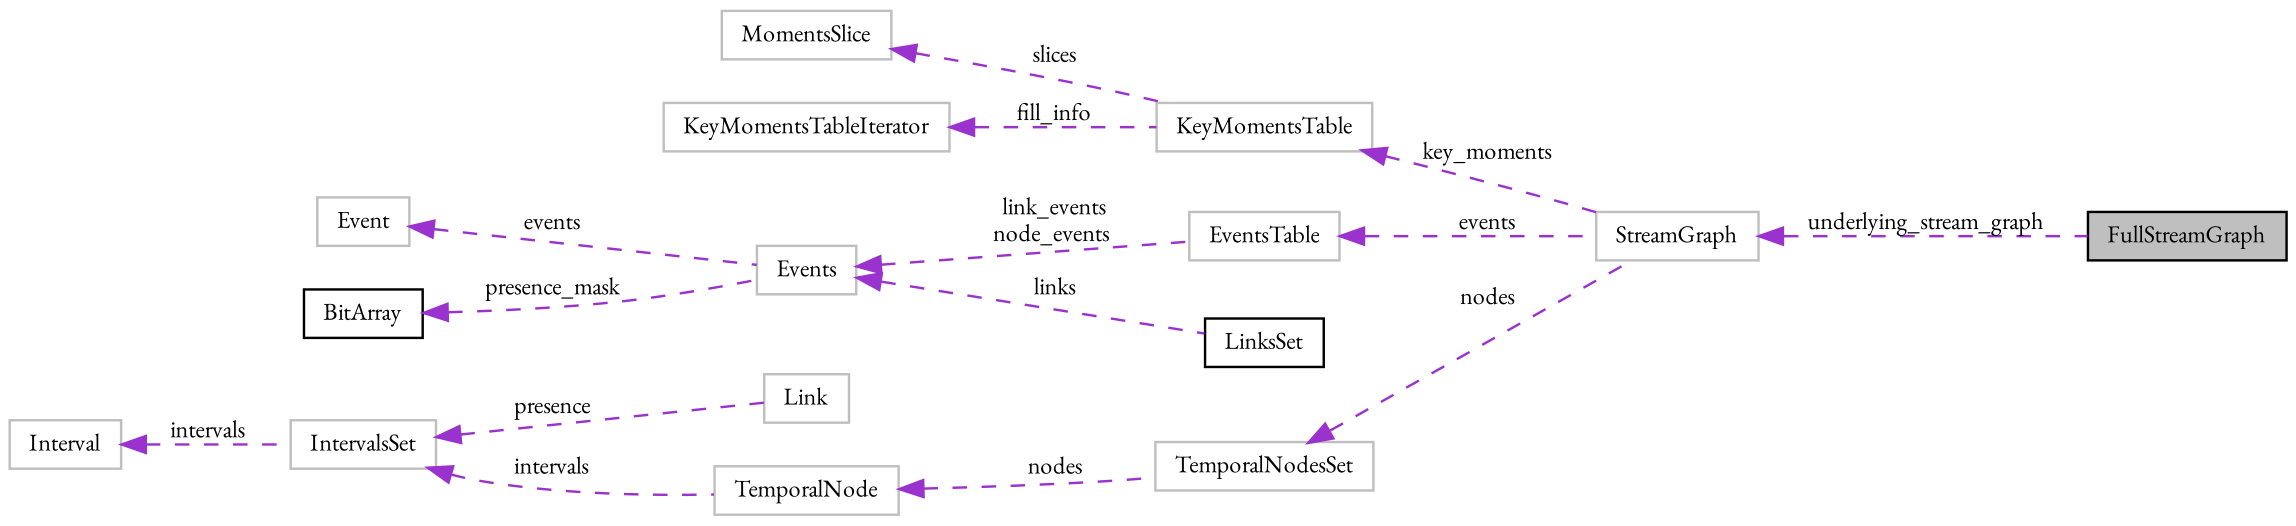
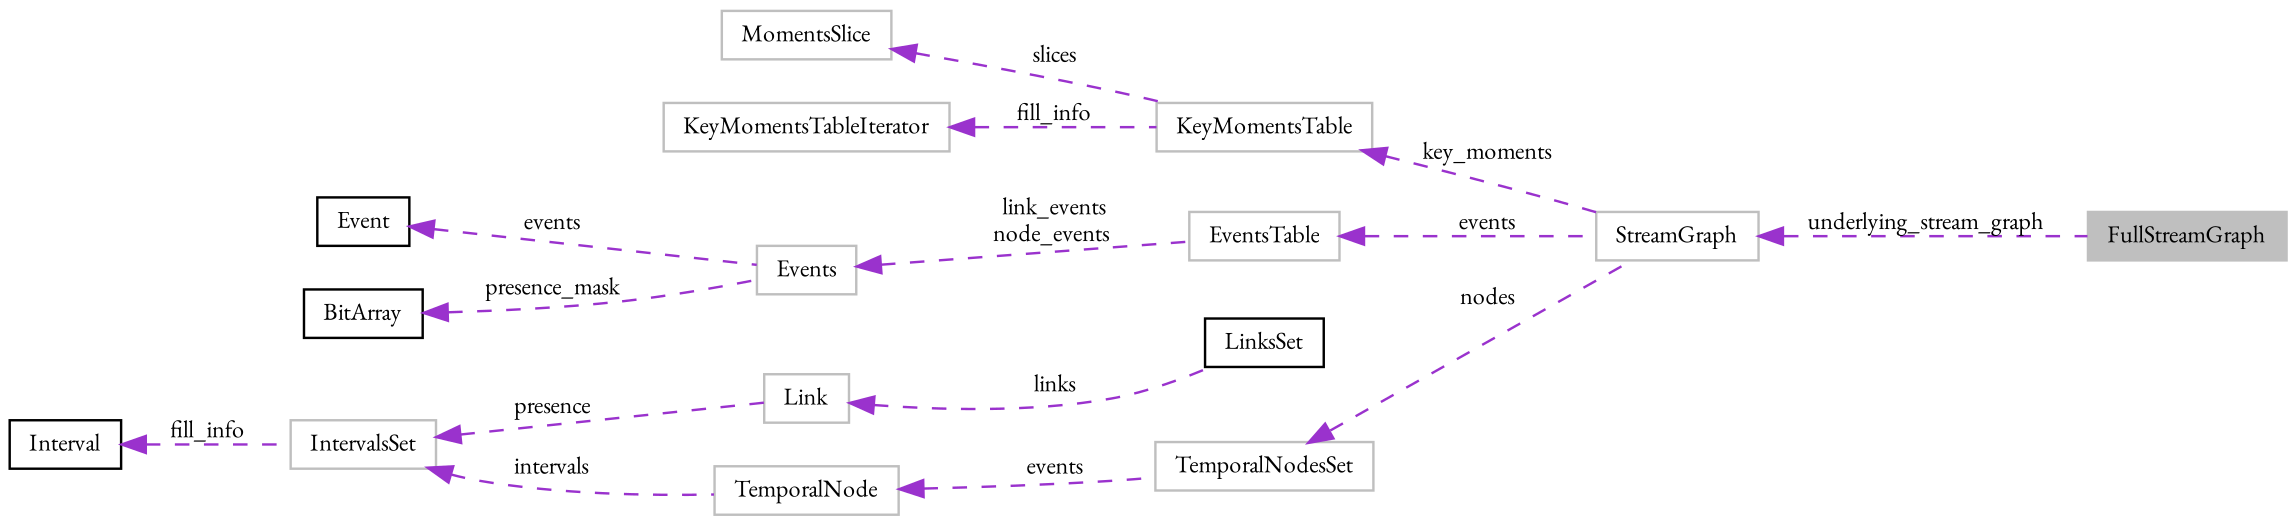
(363, 222) -> (363, 222)
(2187, 236) -> (2187, 236)
(1043, 308) -> (1046, 406)
(206, 431) -> (206, 431)
(65, 444) -> (65, 444)
(1052, 467) -> (1052, 467)
